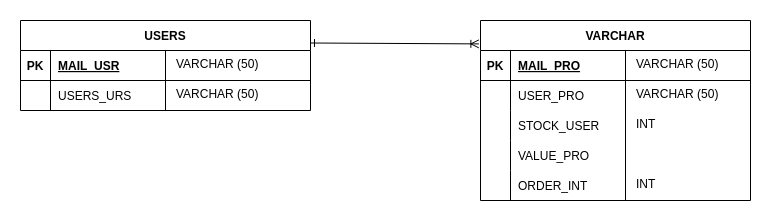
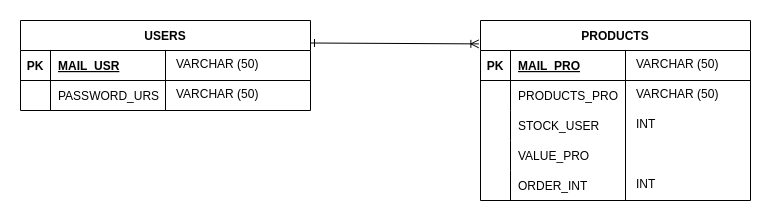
(615, 36) -> (615, 36)
(88, 96) -> (98, 96)
(545, 96) -> (558, 96)
